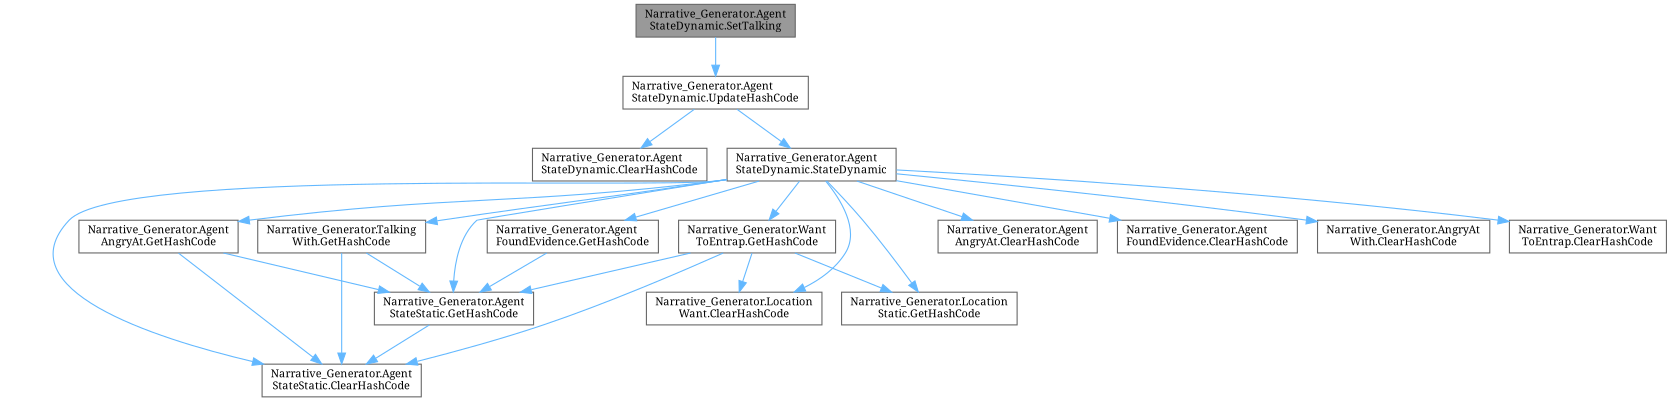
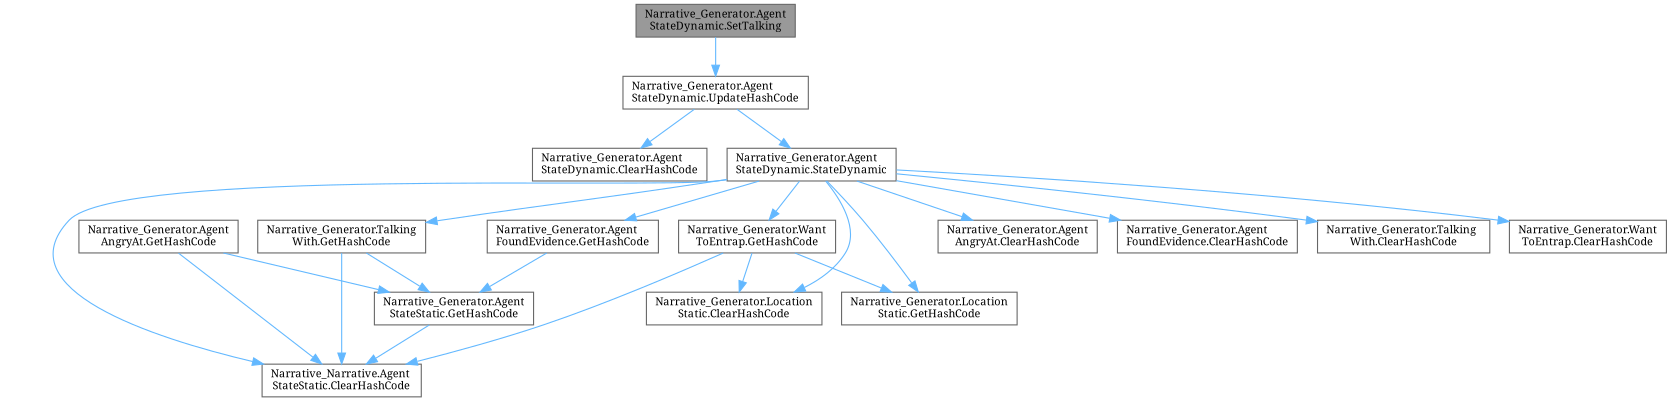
(488, 200) -> none
(569, 205) -> none
(1404, 237) -> (1404, 237)
(611, 271) -> none
(734, 309) -> (734, 309)
(342, 381) -> (342, 381)
